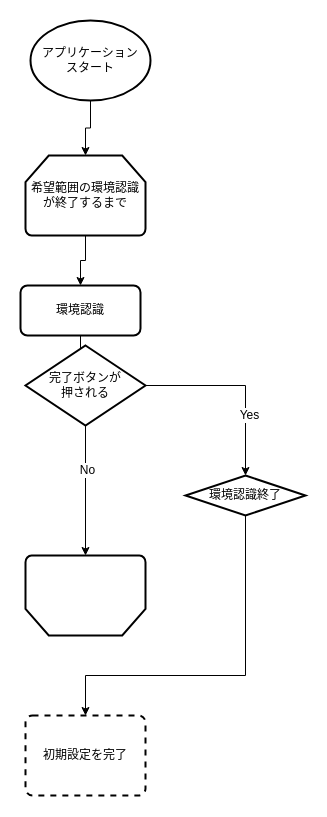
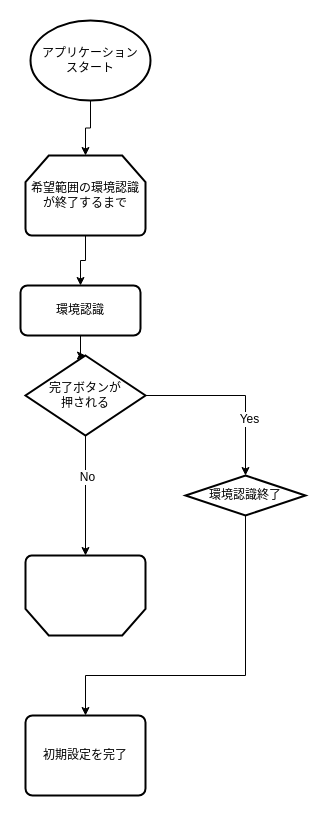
(86, 386) -> (86, 396)
(86, 756) -> (86, 756)
